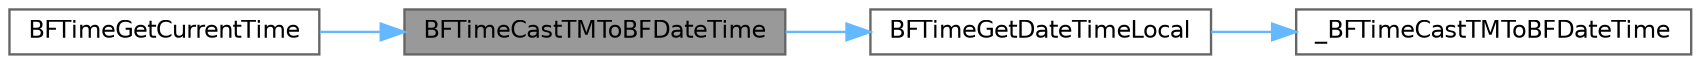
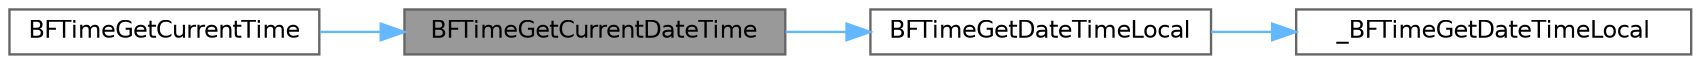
(595, 32) -> (595, 32)
(1494, 32) -> (1494, 32)
